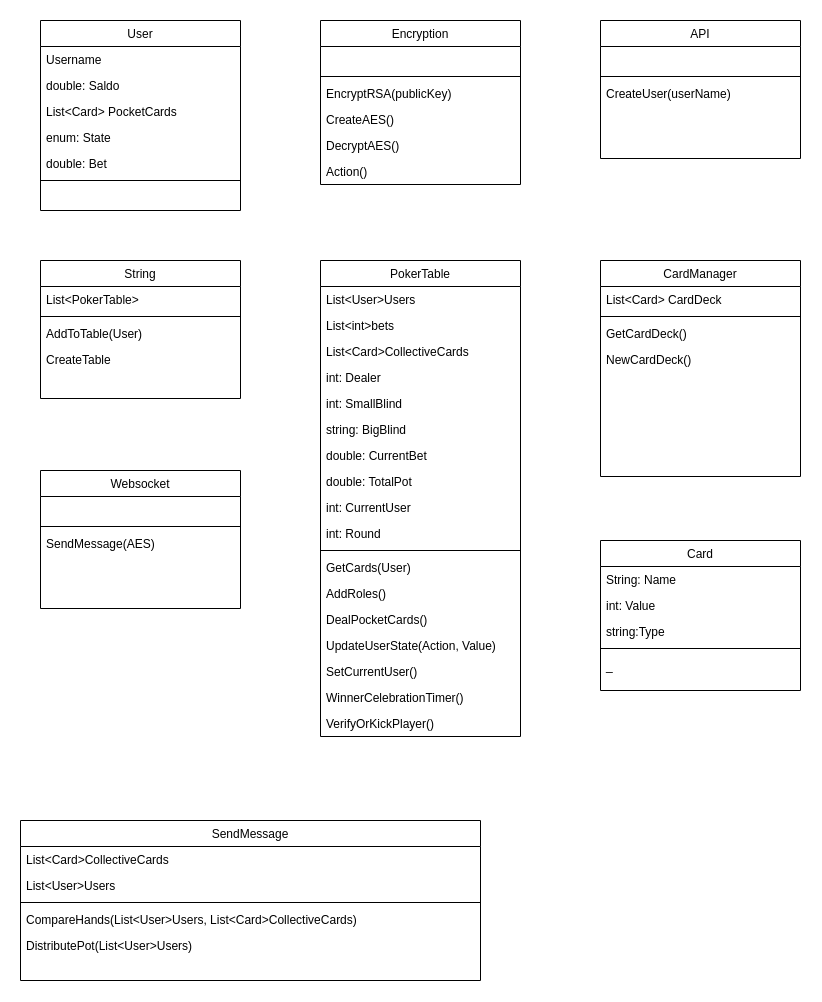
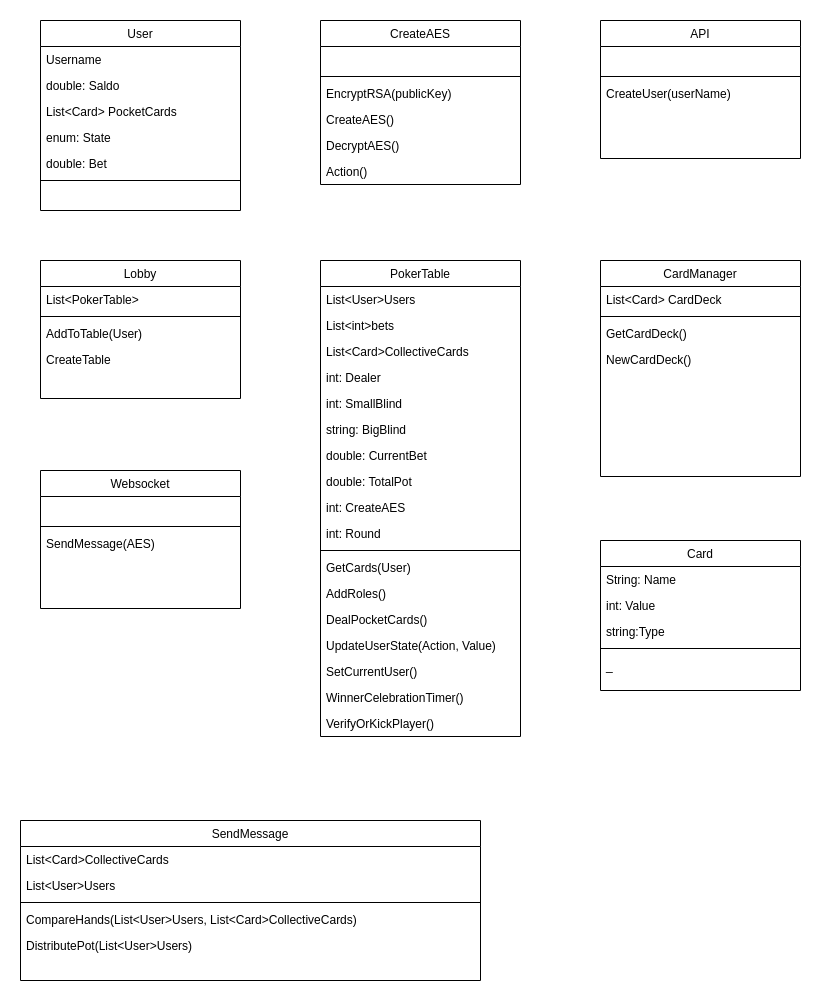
(420, 34) -> (420, 34)
(140, 274) -> (140, 274)
(375, 508) -> (368, 508)
